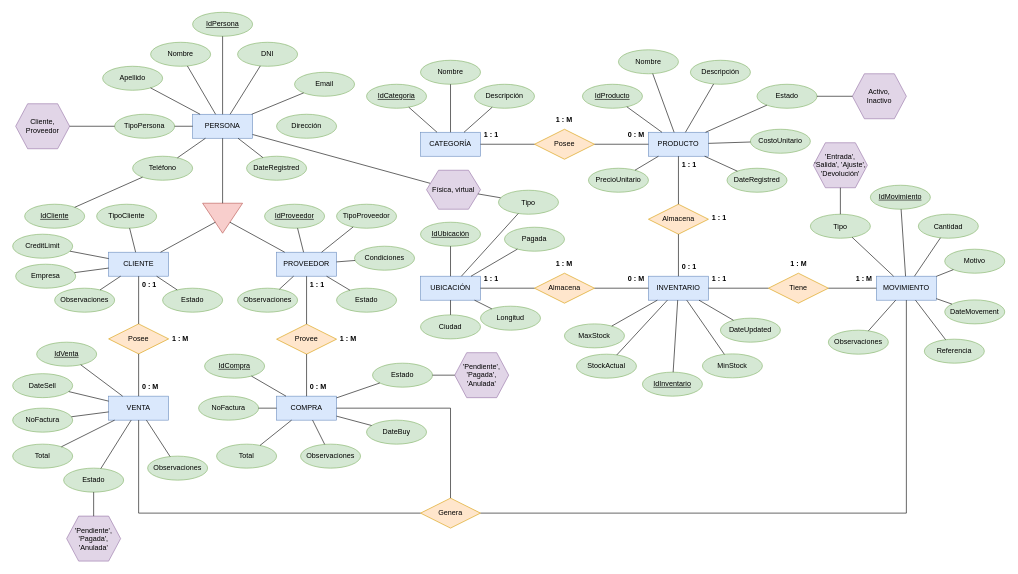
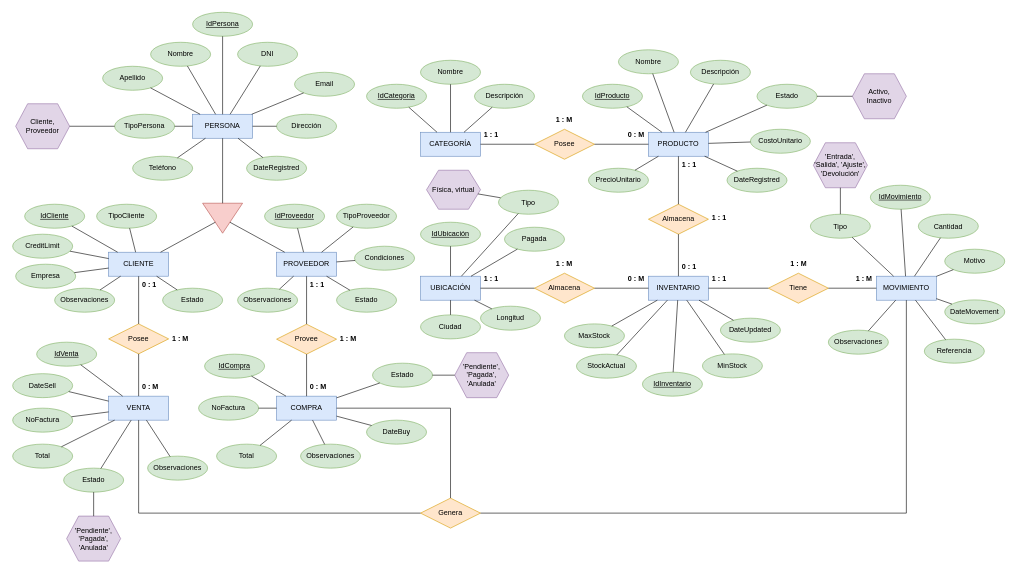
(341, 159) -> (264, 126)
(108, 192) -> (94, 239)
